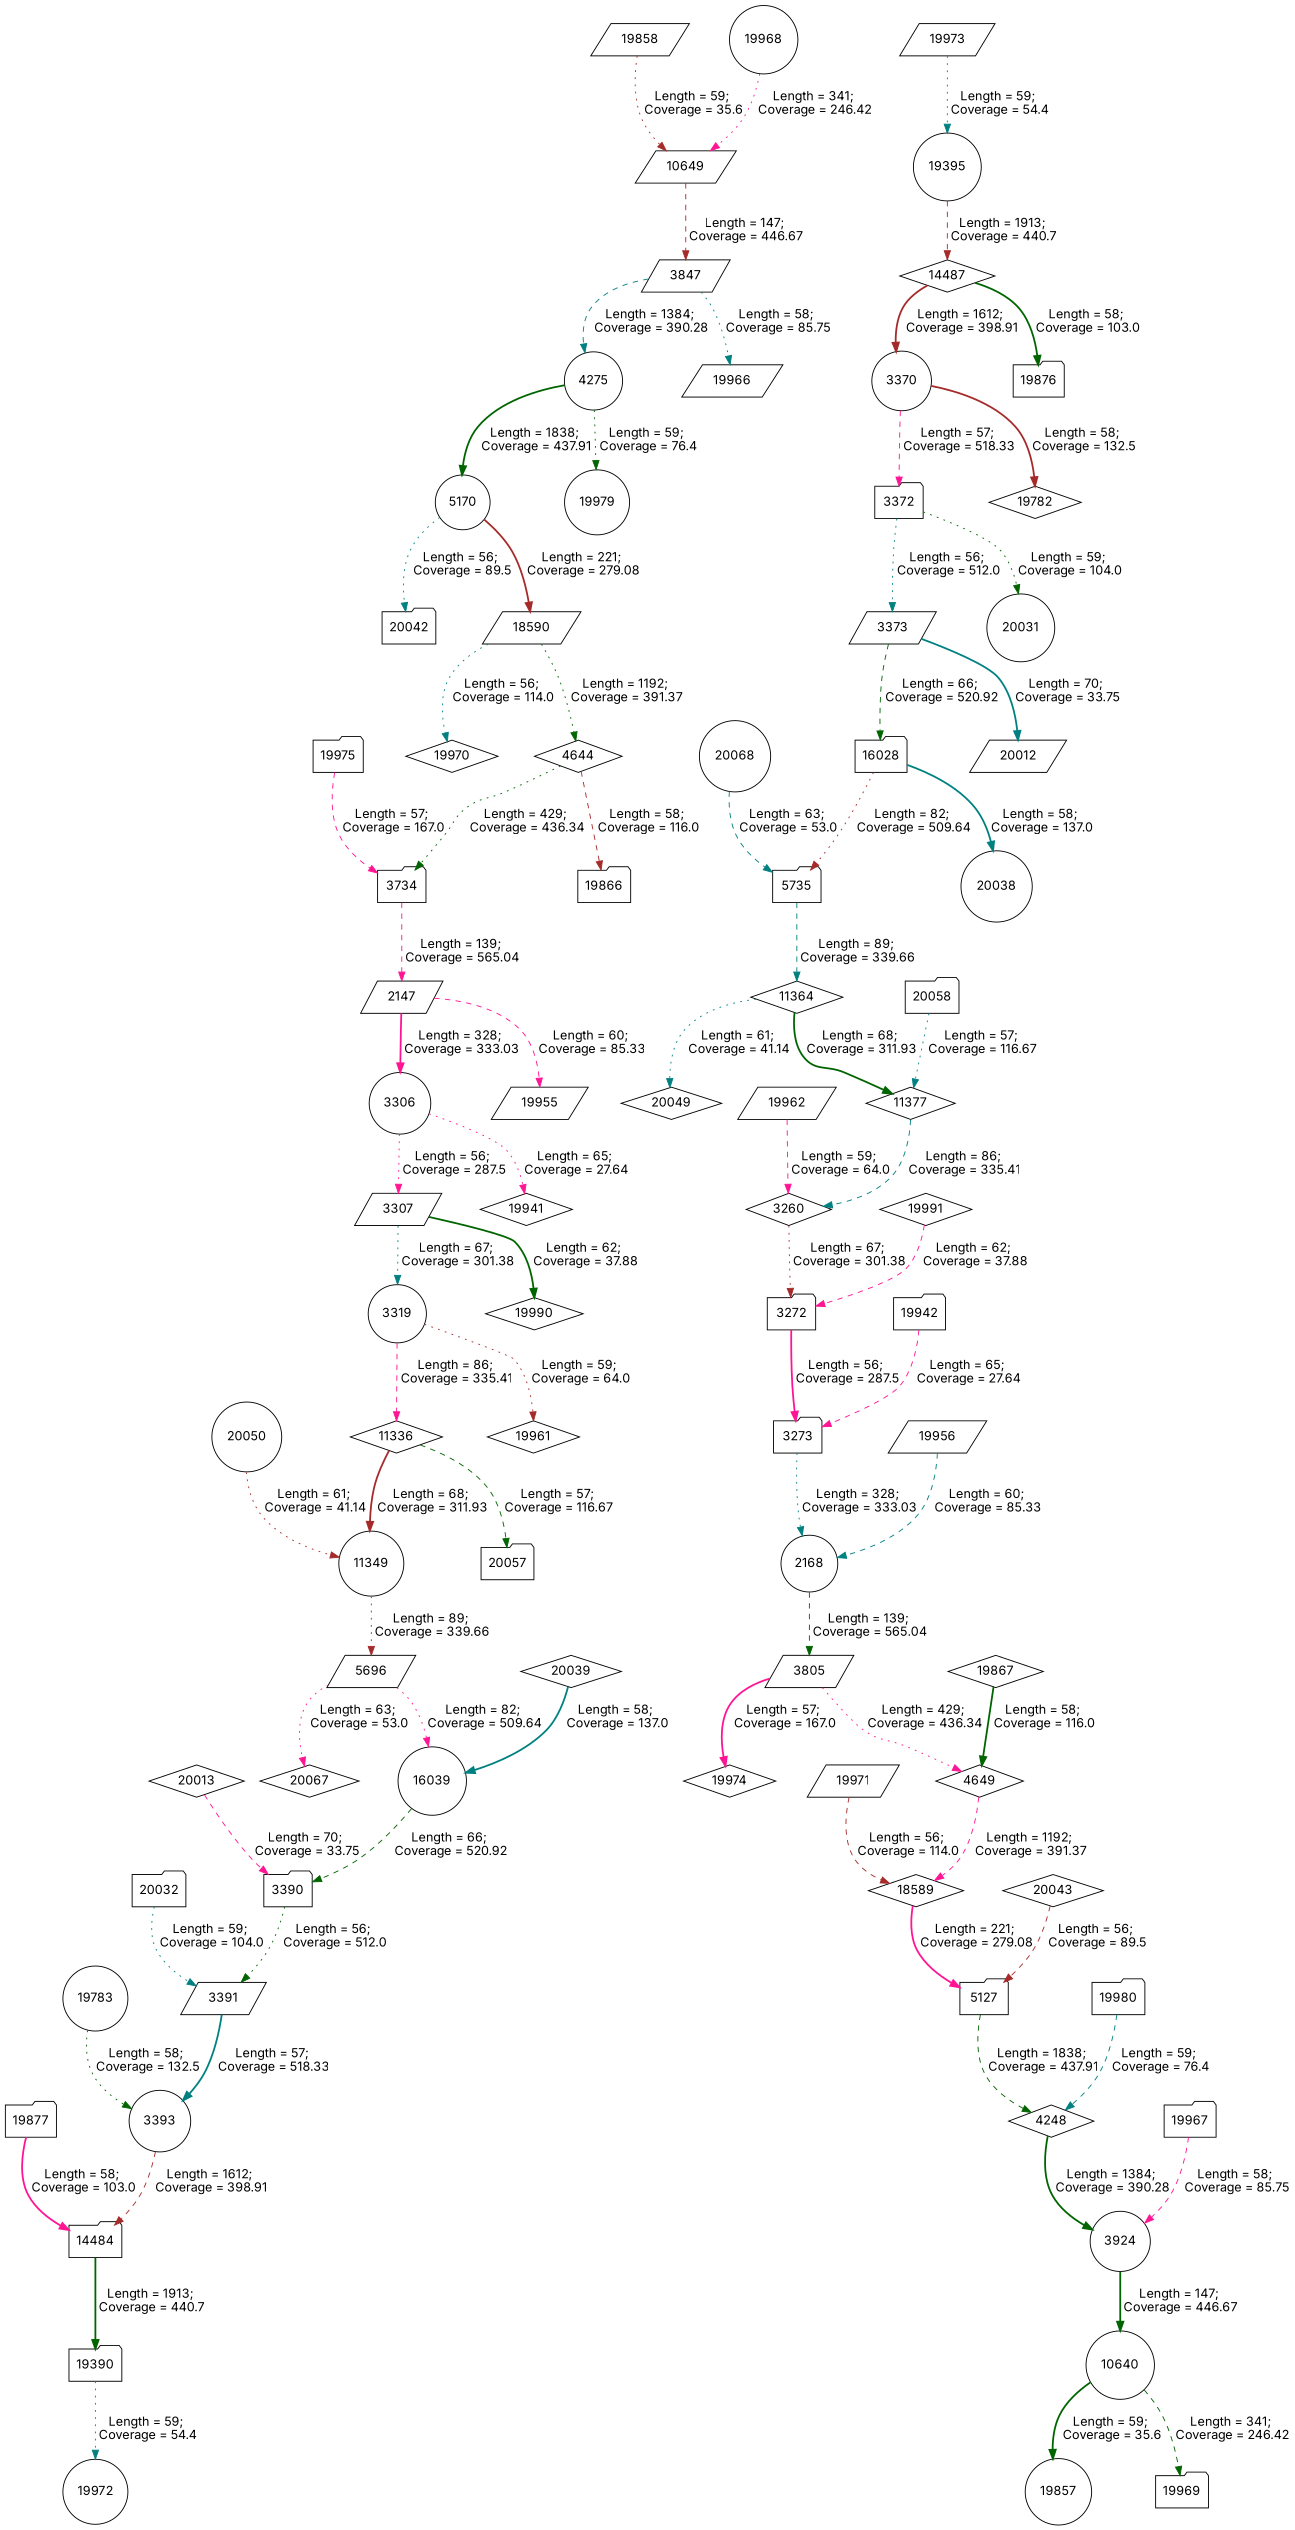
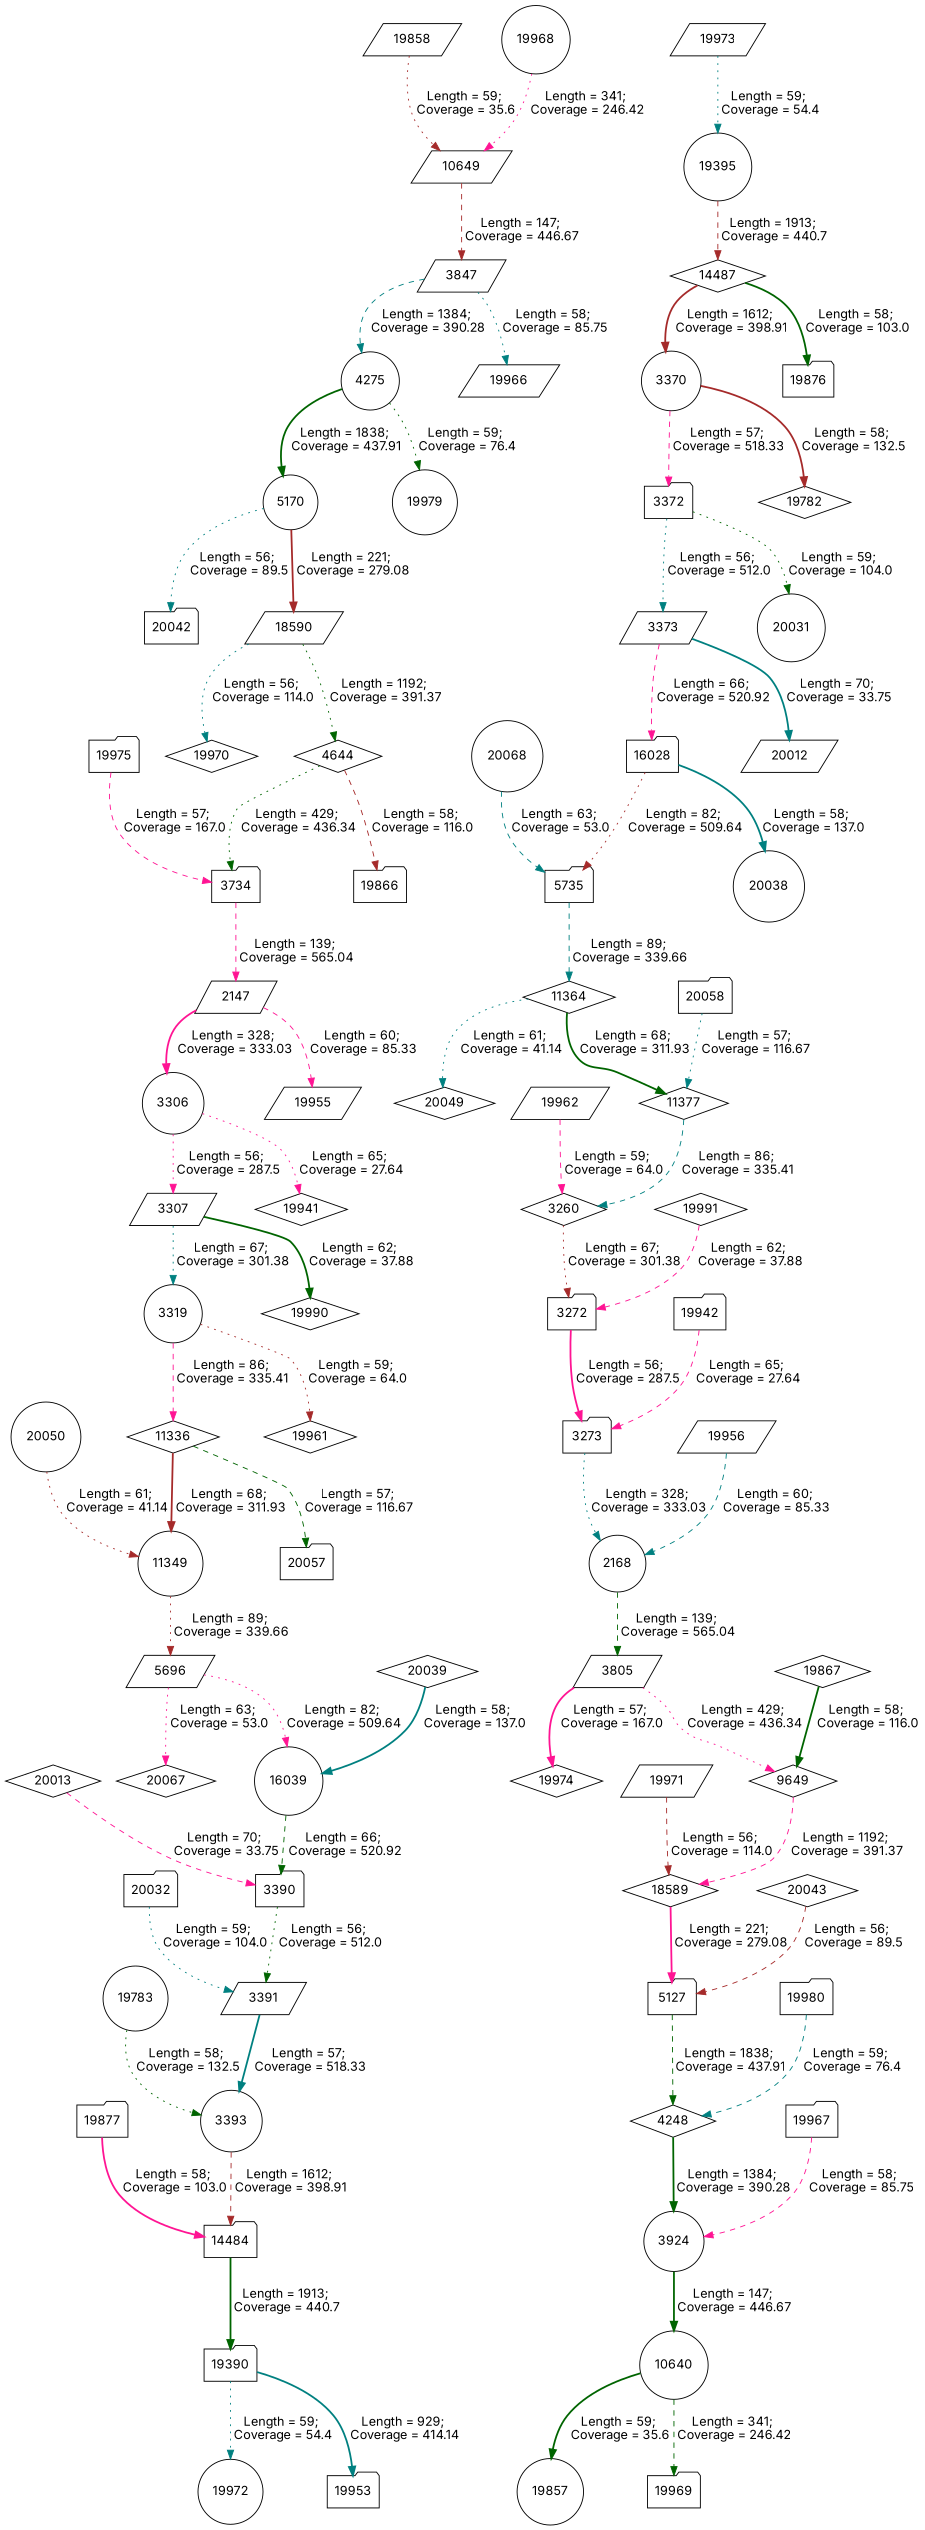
(881, 687) -> (653, 687)
(980, 1781) -> (793, 1781)
none -> (353, 2492)
